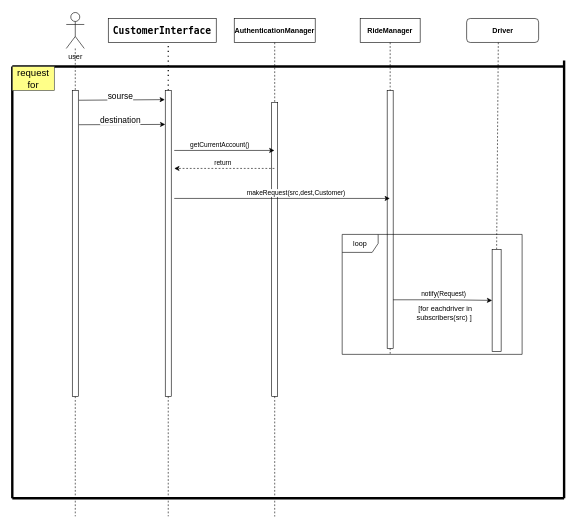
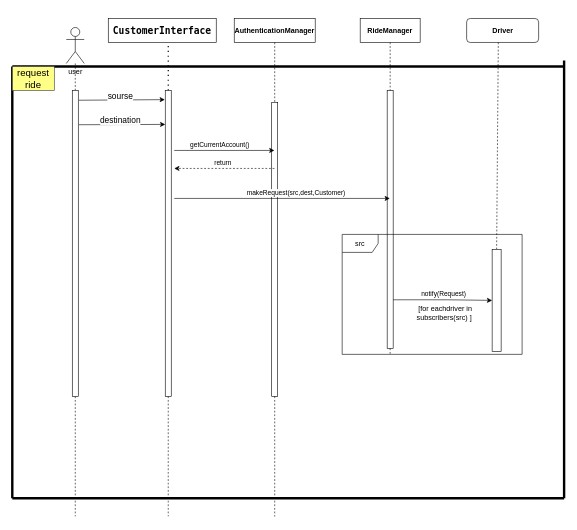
(75, 30) -> (75, 45)
(33, 78) -> (33, 78)
(360, 243) -> (360, 243)
